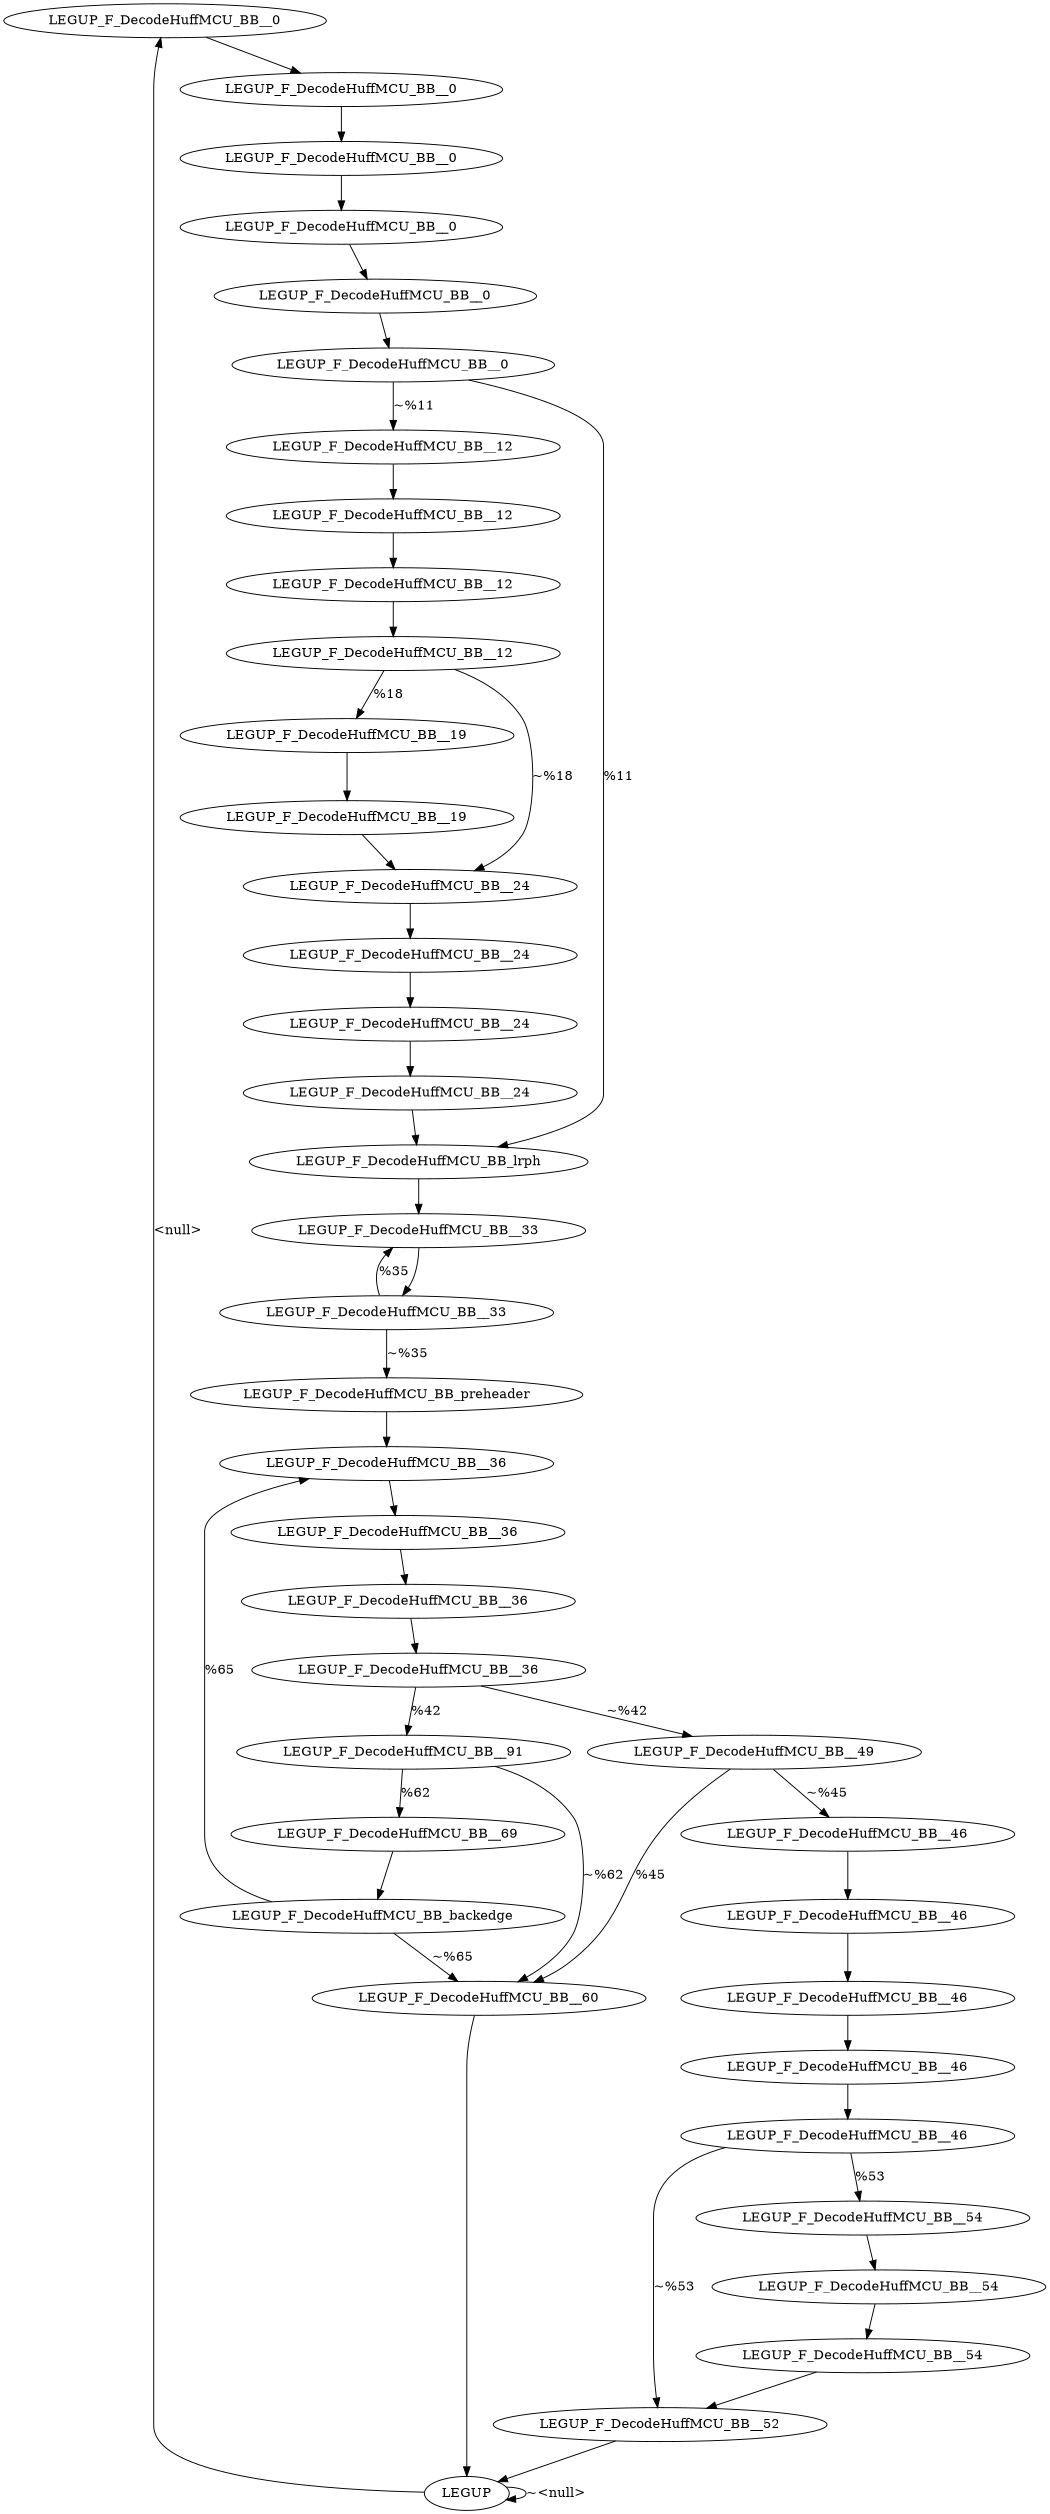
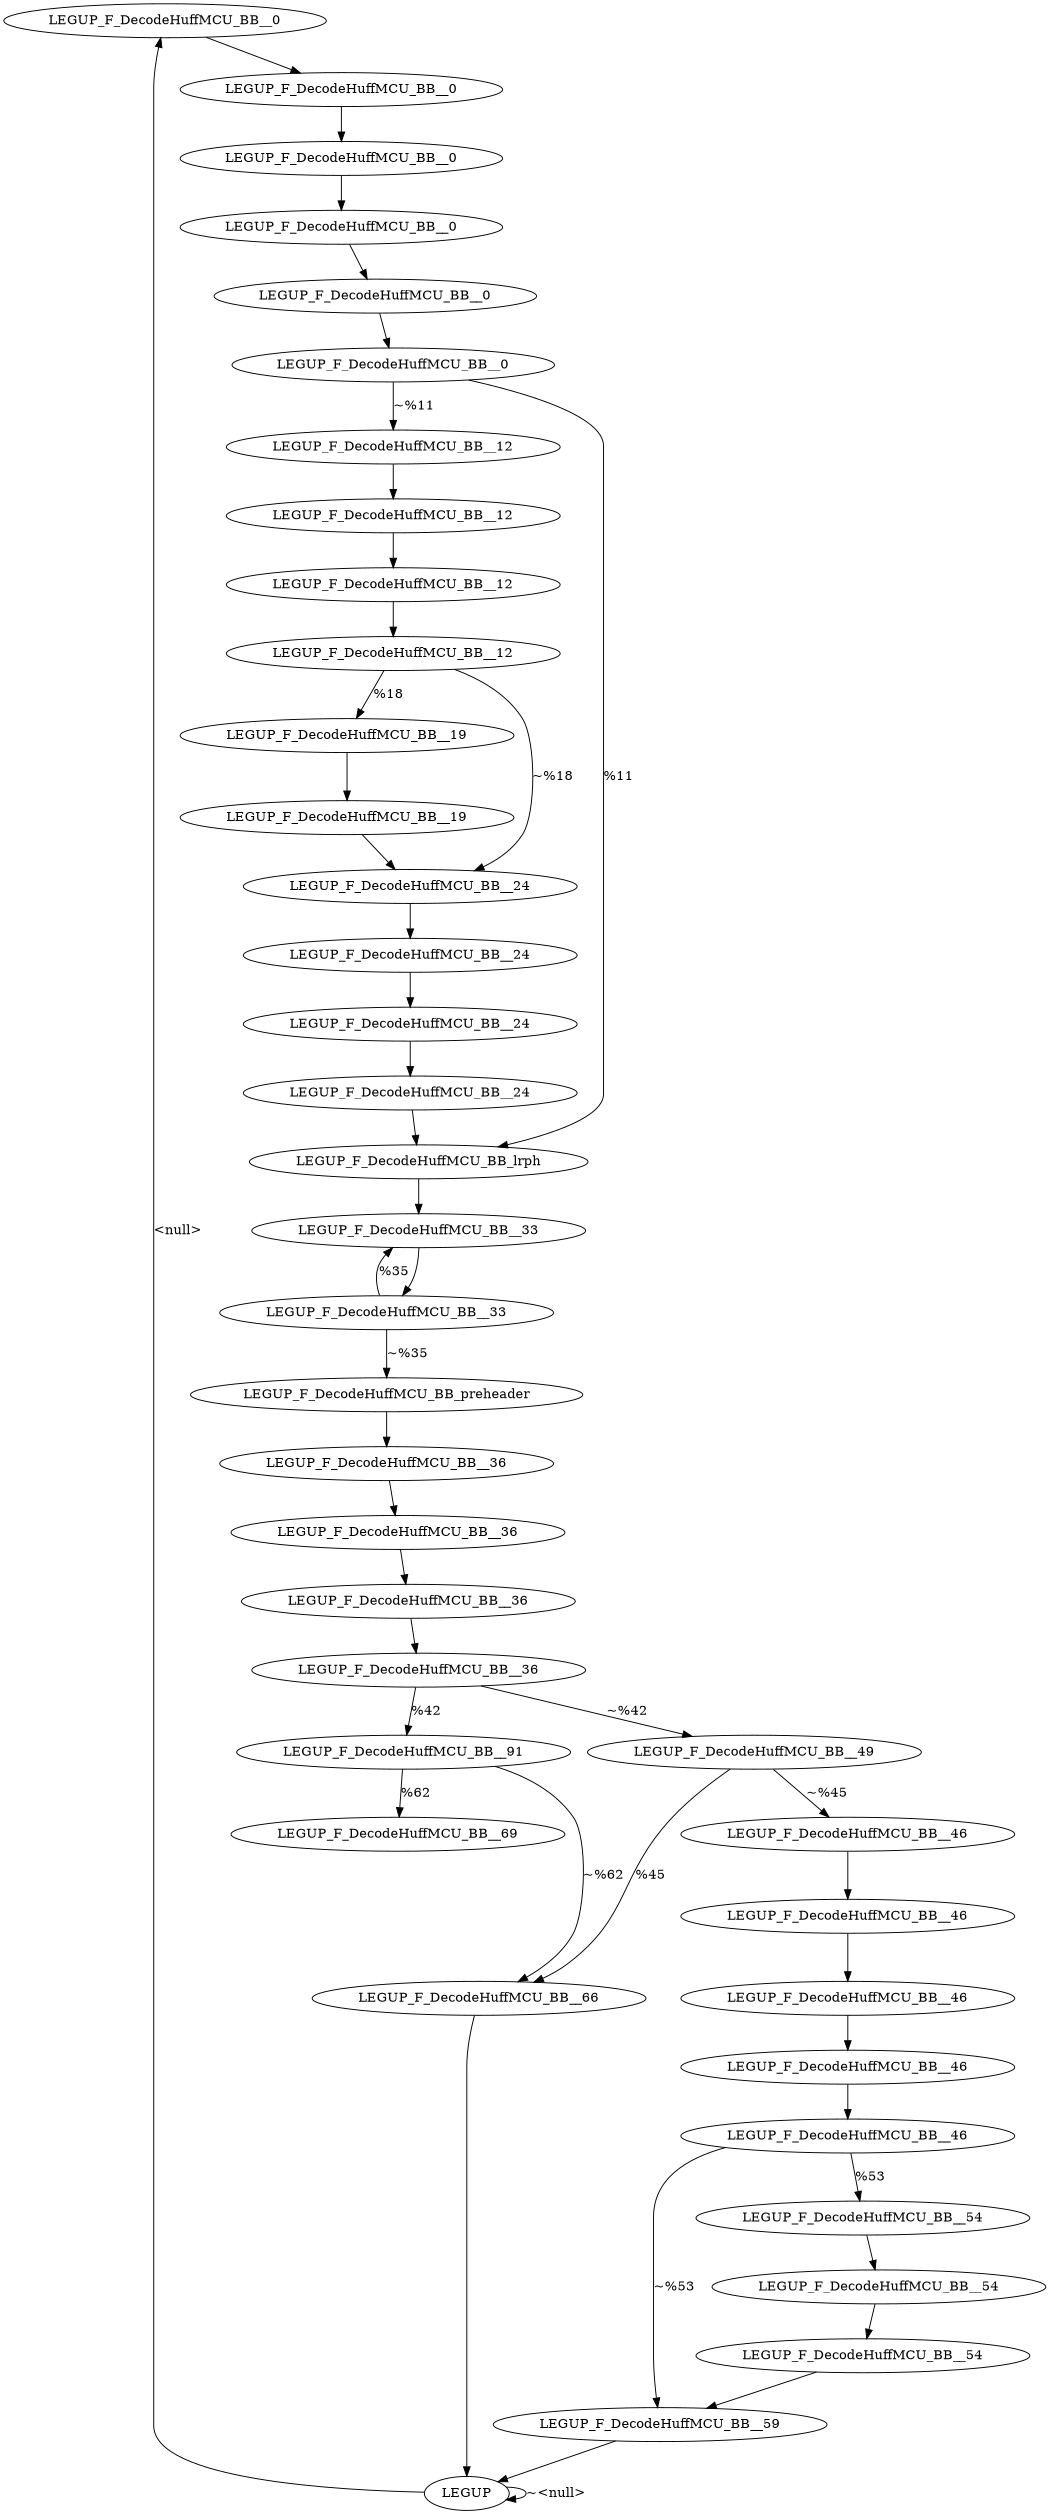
(373, 1916) -> none
(479, 1998) -> (479, 1998)
(660, 2425) -> (660, 2425)
